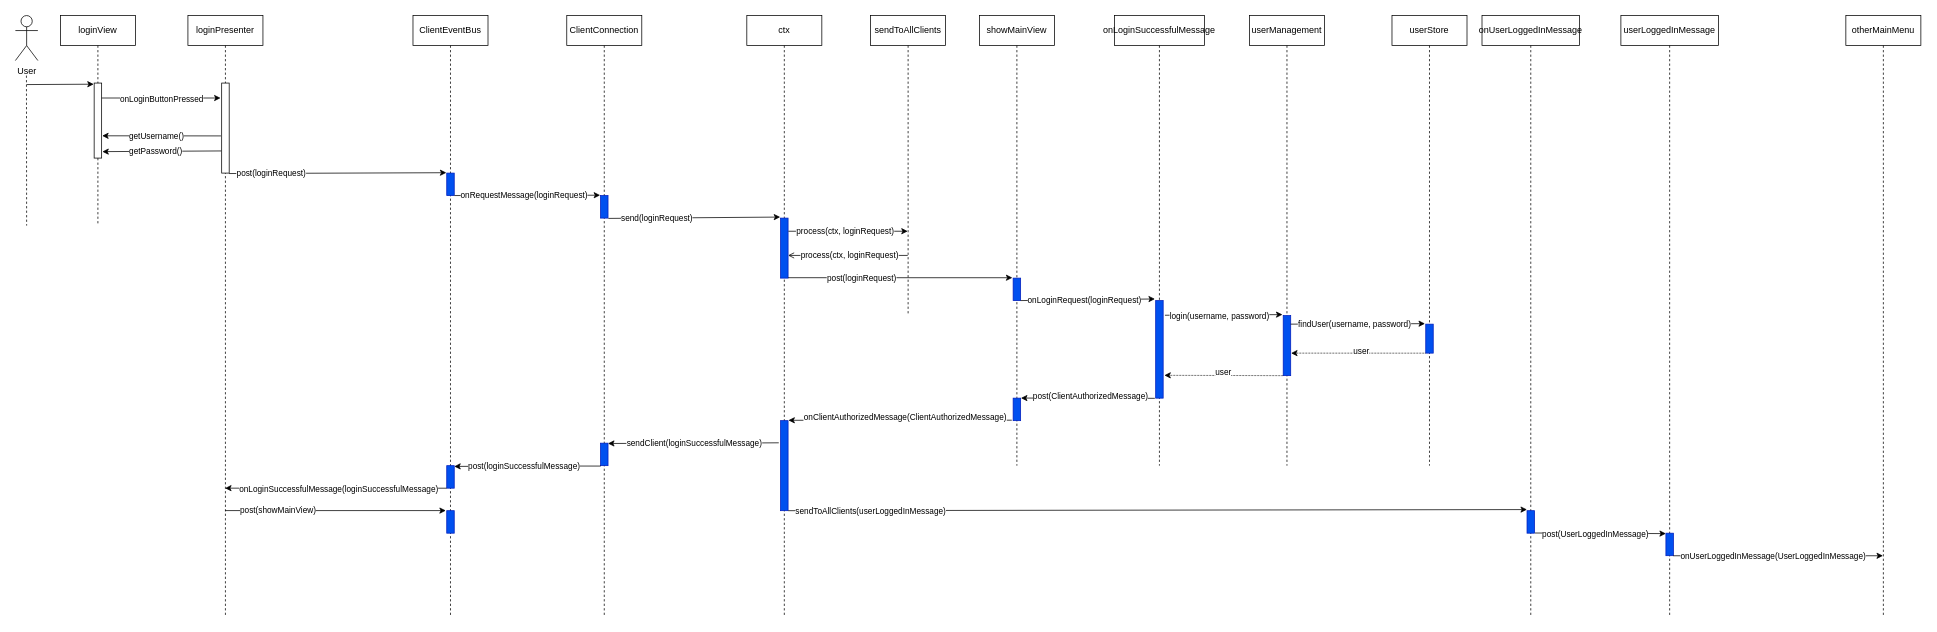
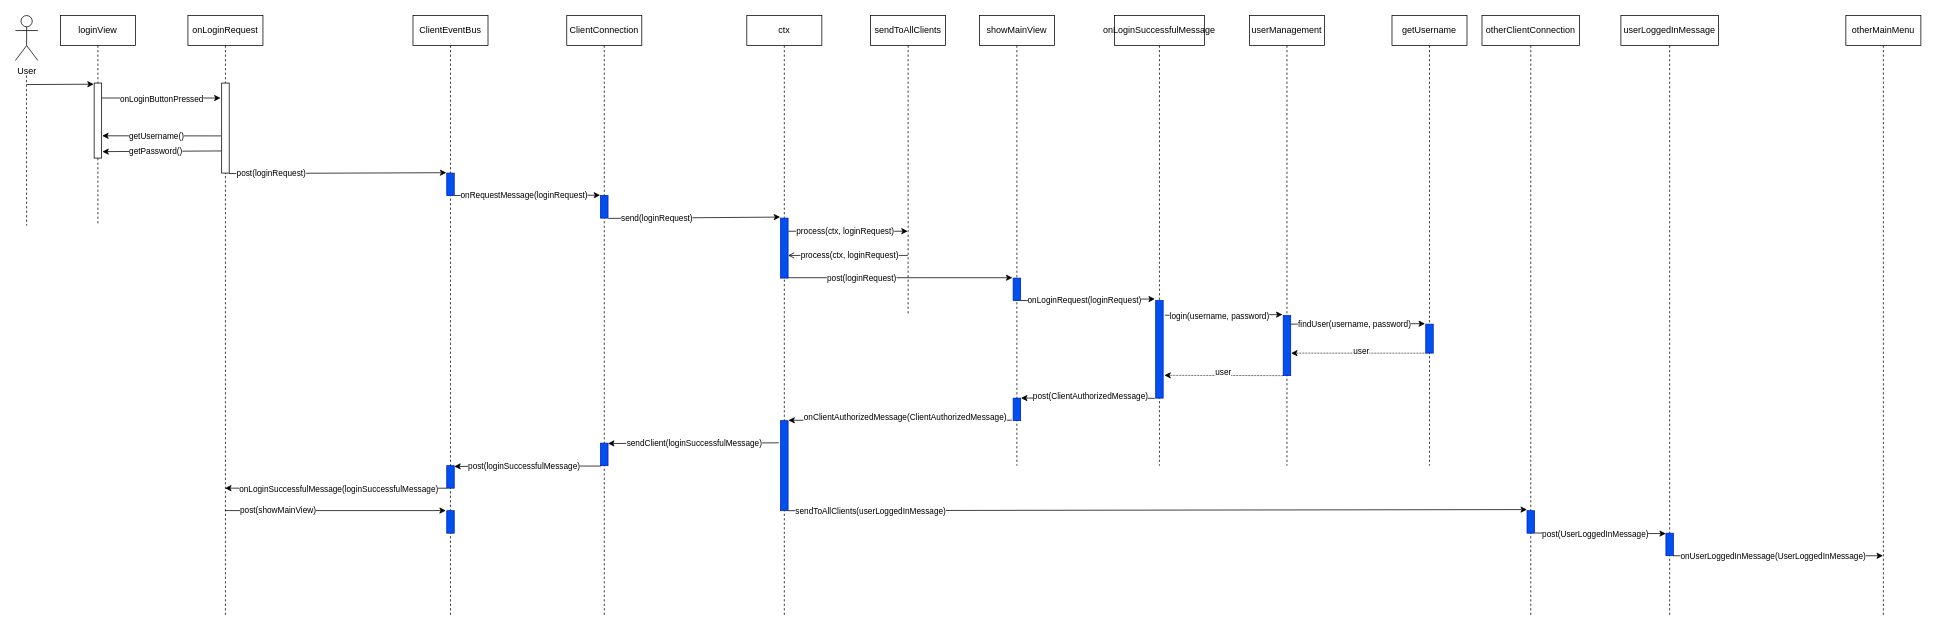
(225, 30) -> (225, 30)
(1429, 30) -> (1429, 30)
(1530, 30) -> (1530, 30)
